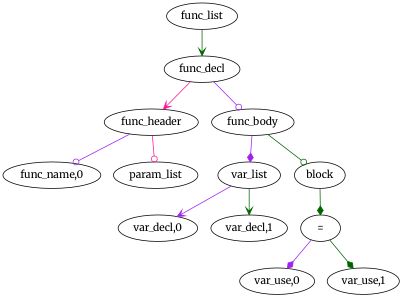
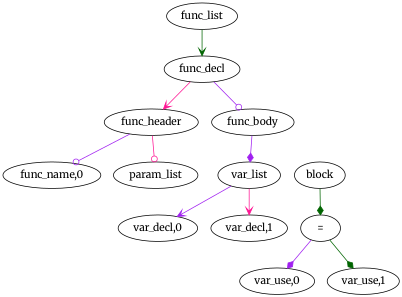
(285, 147) -> none
(249, 198) -> (249, 198)
